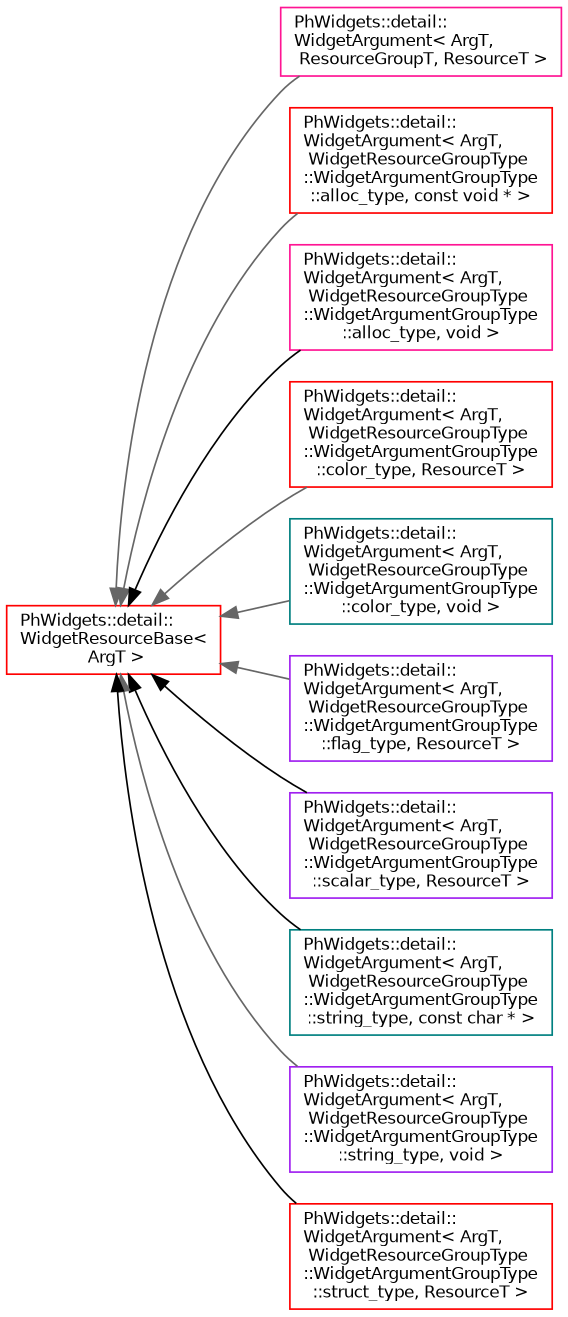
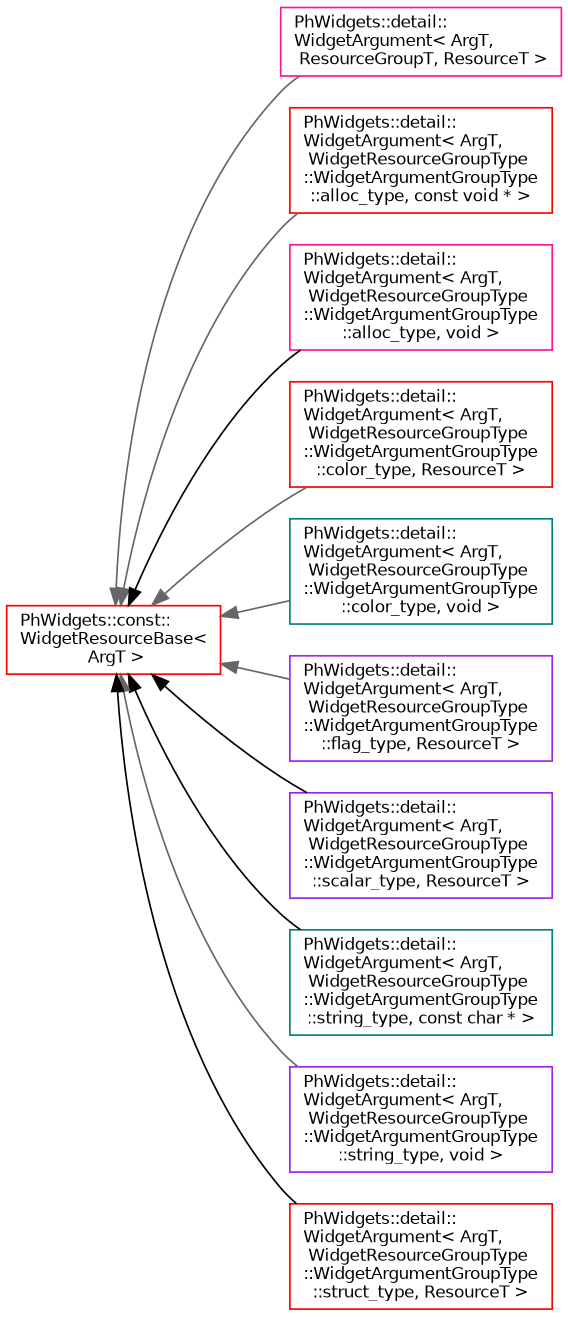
(114, 640) -> (114, 640)
